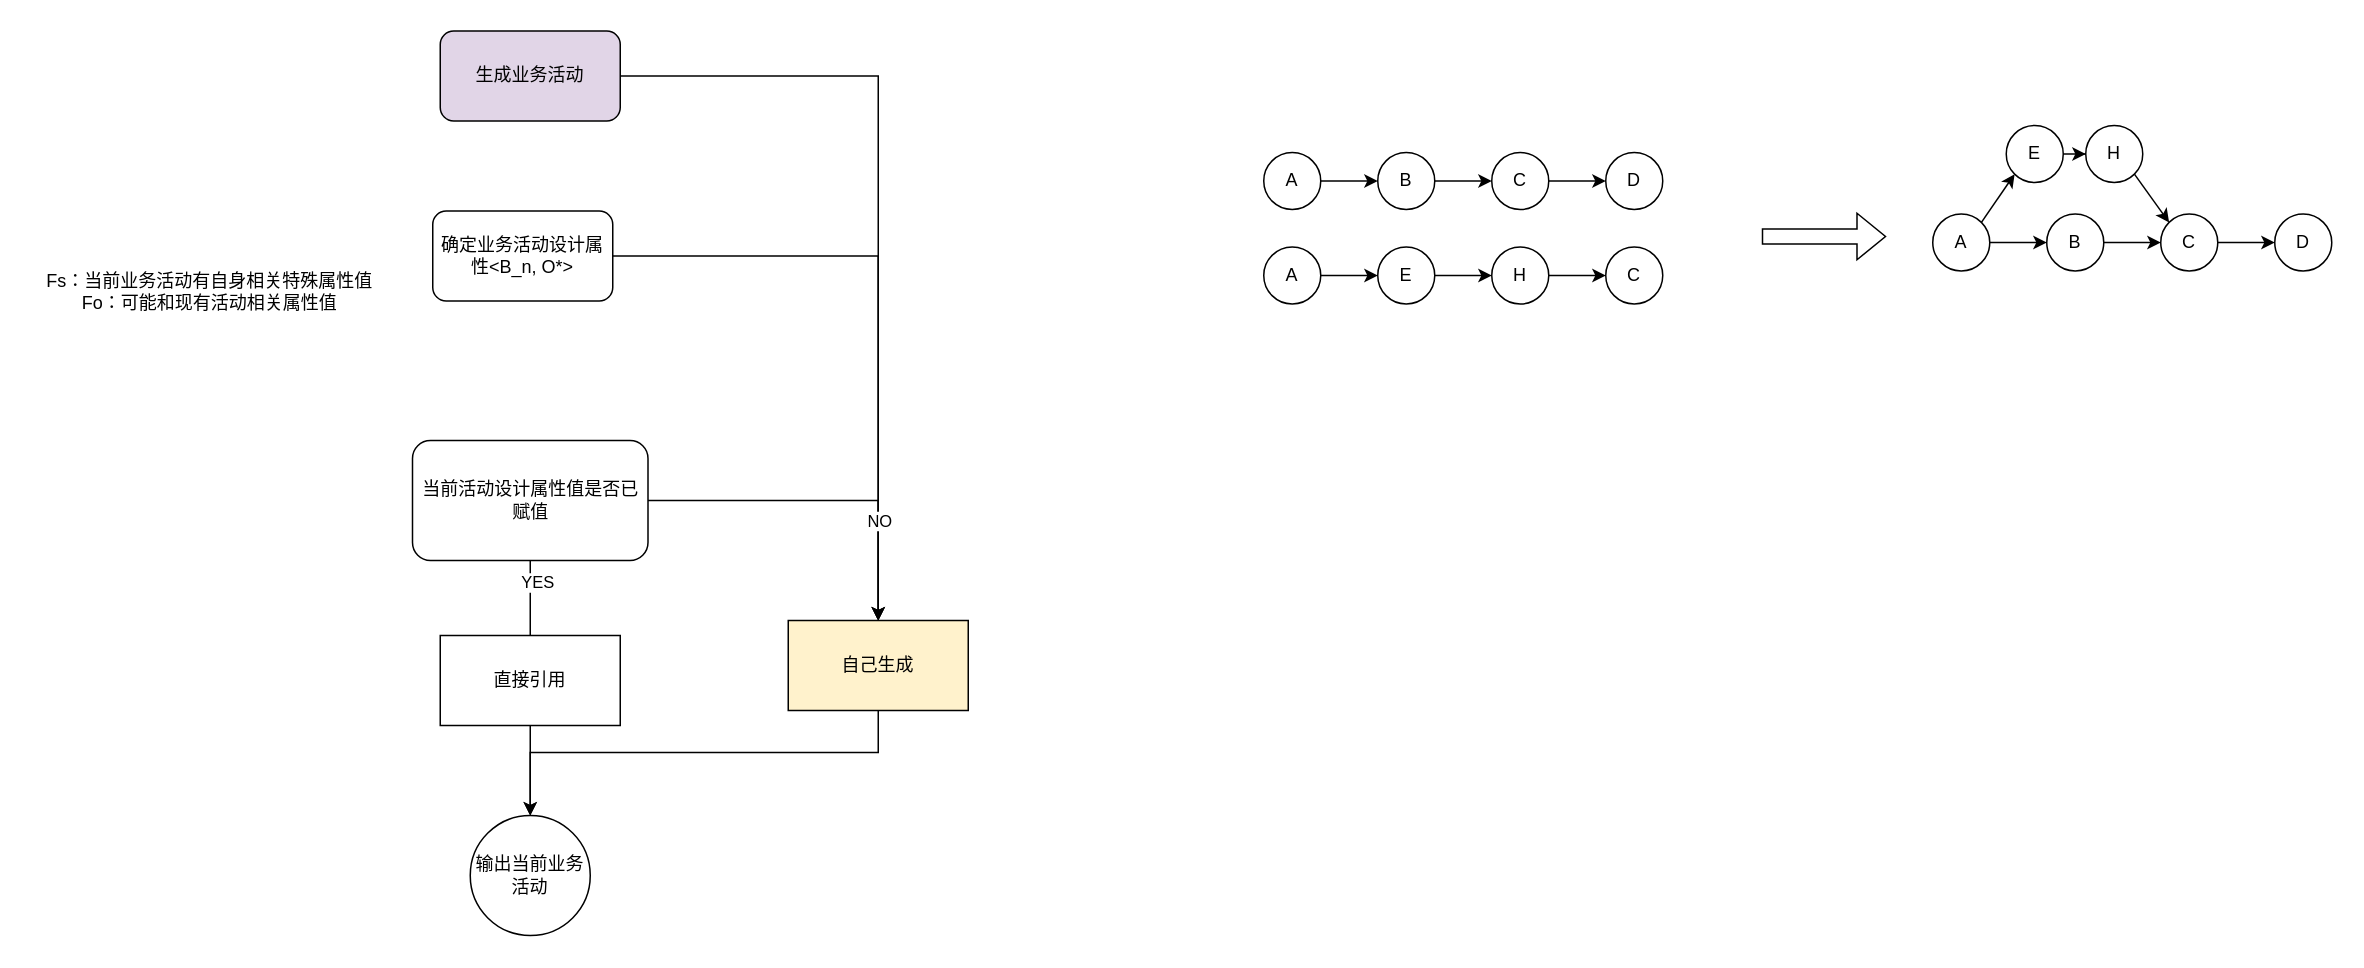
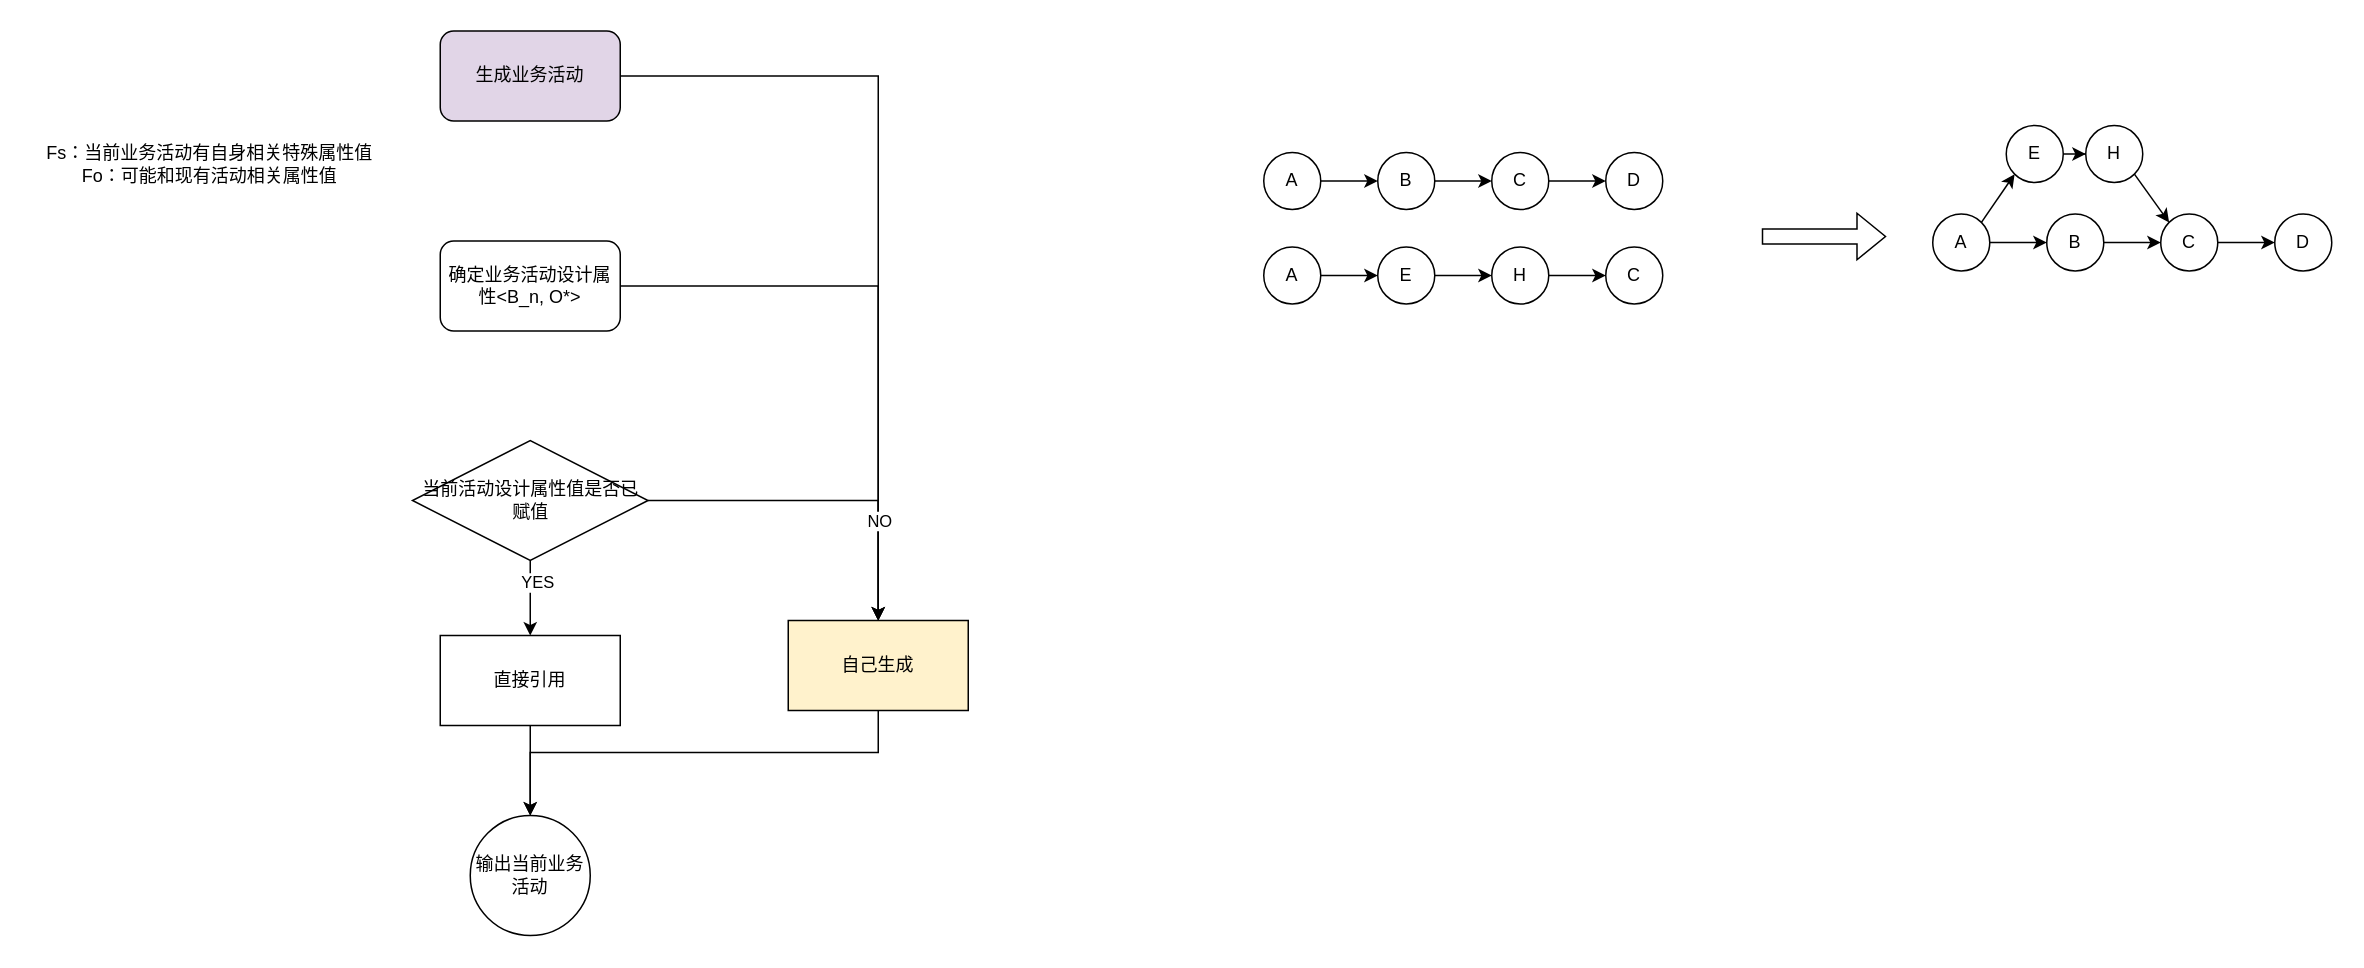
(523, 256) -> (530, 286)
(210, 292) -> (210, 164)
(530, 500) -> (530, 500)
(530, 628) -> (530, 624)
